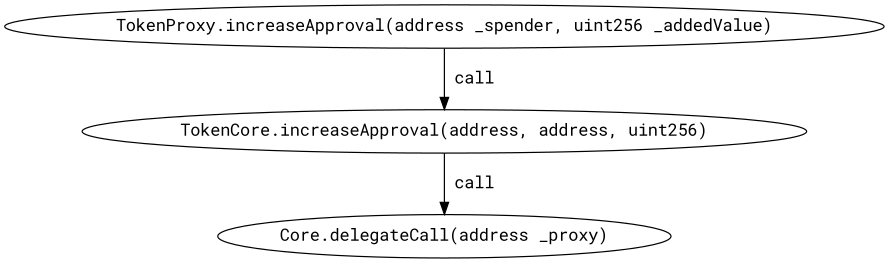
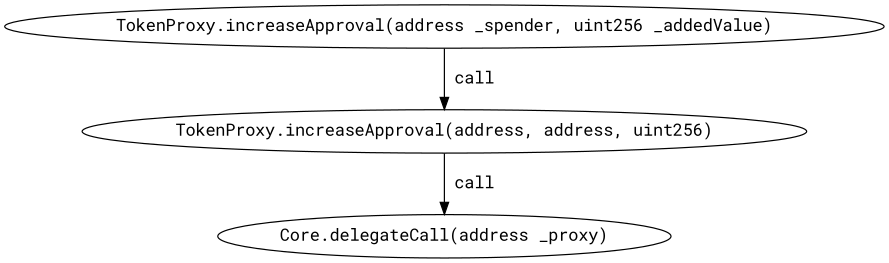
(444, 131) -> (444, 131)
